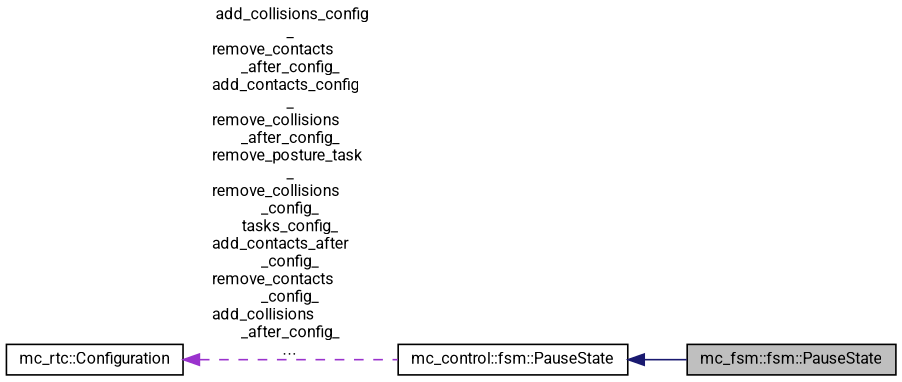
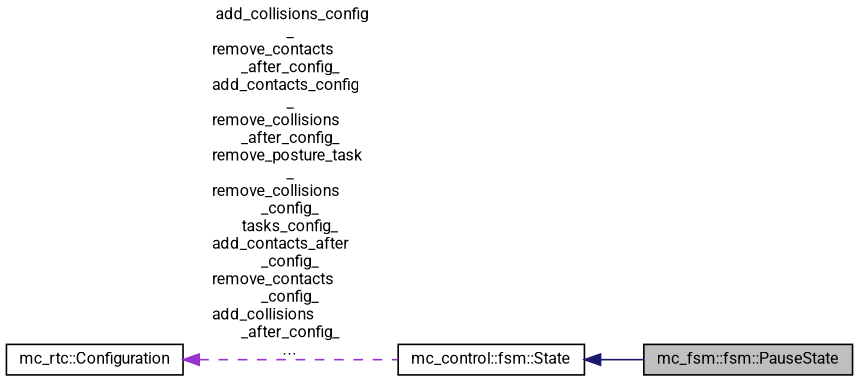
(513, 360) -> (491, 360)
